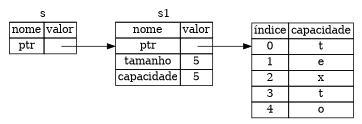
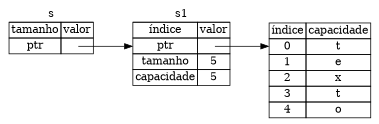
(27, 30) -> (35, 30)
(148, 30) -> (165, 30)
